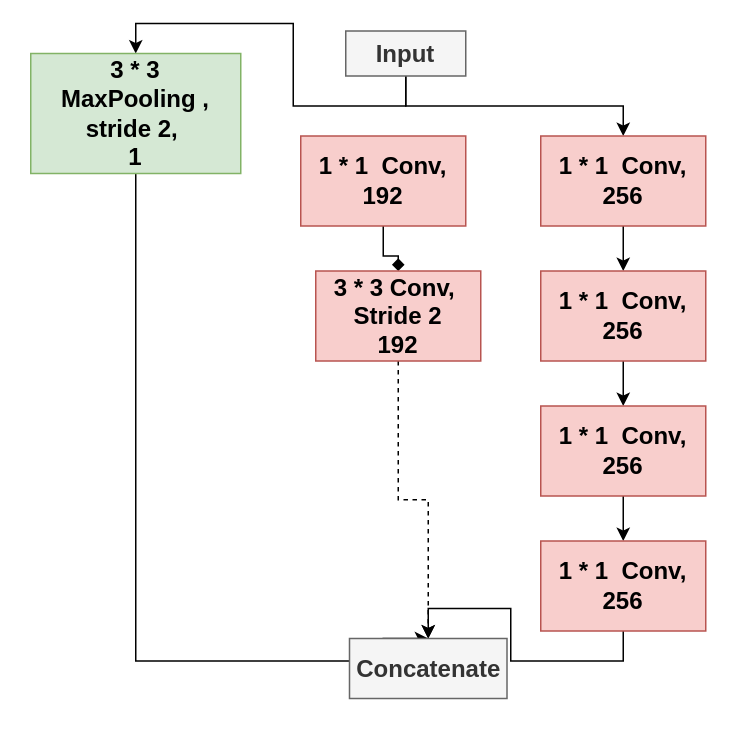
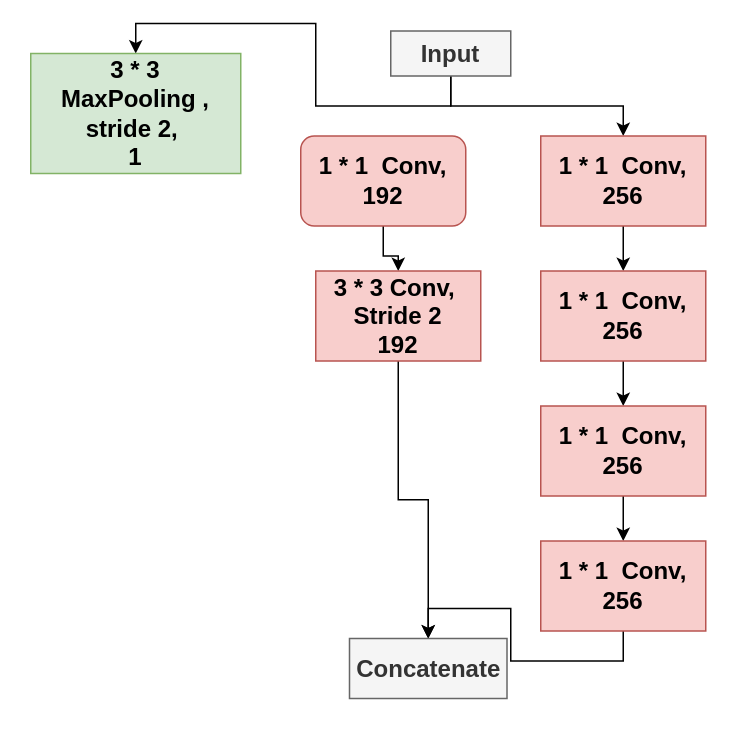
(406, 53) -> (451, 53)
(383, 181) -> (383, 181)
(395, 256) -> (395, 256)
(398, 500) -> (398, 500)
(136, 524) -> none
